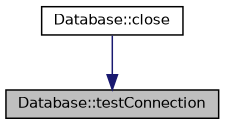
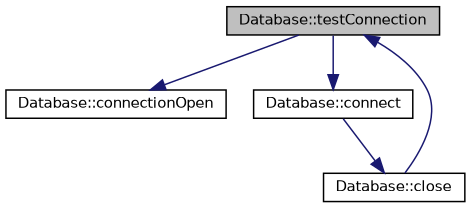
none -> (116, 104)
none -> (333, 104)
